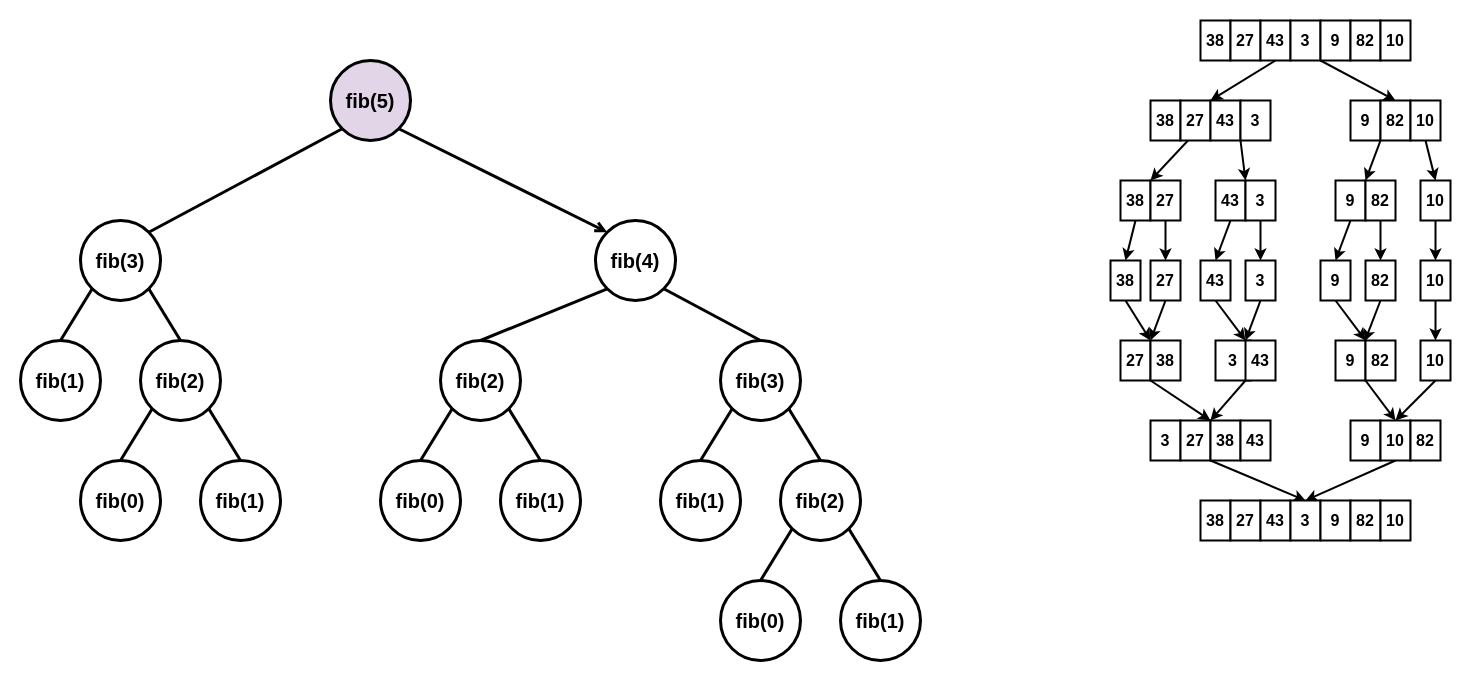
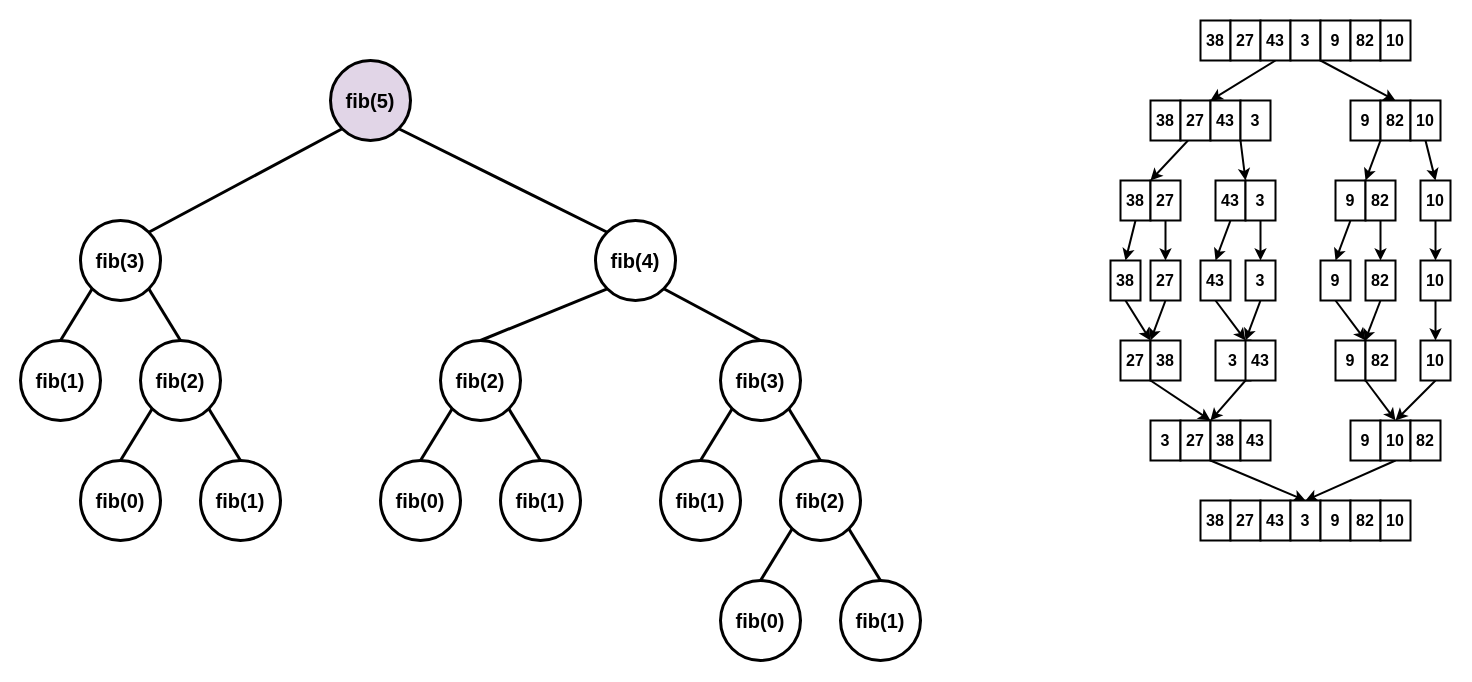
(599, 228) -> (601, 229)
